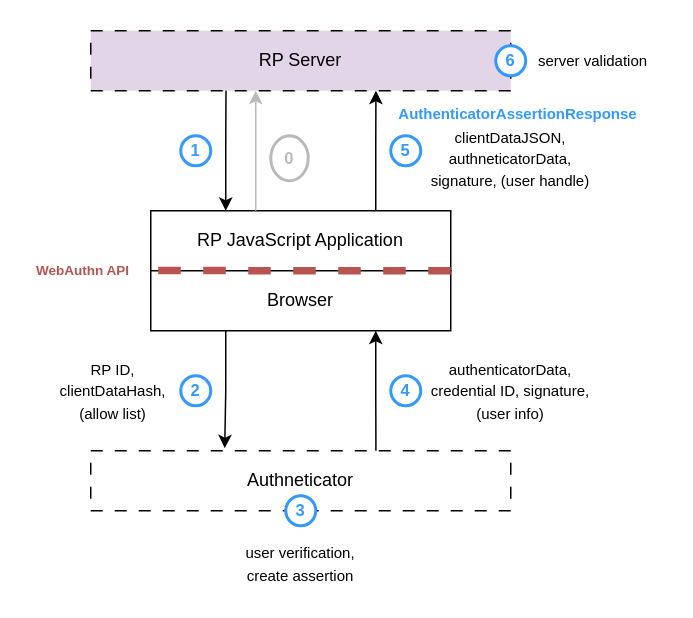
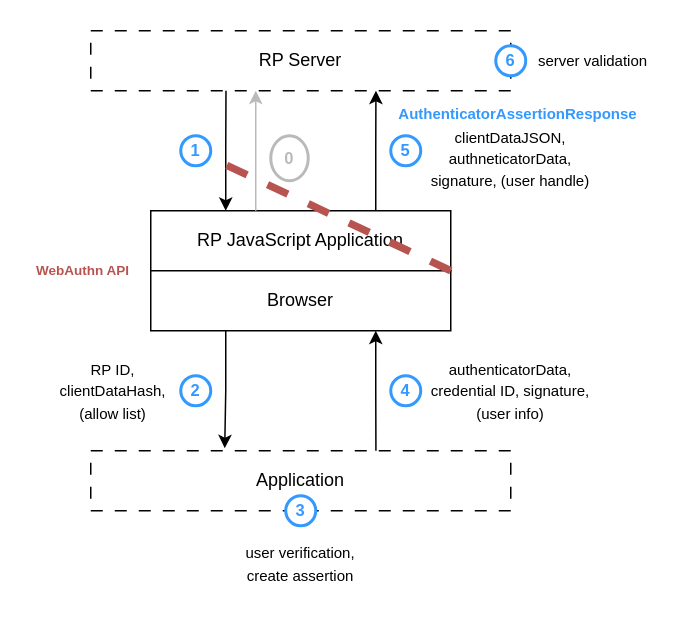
(301, 61) -> (301, 61)
(394, 271) -> (400, 247)
(301, 481) -> (301, 481)
